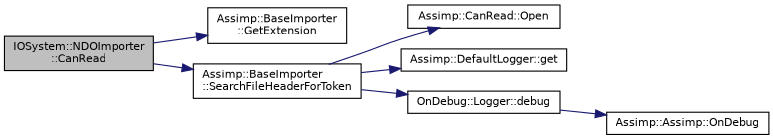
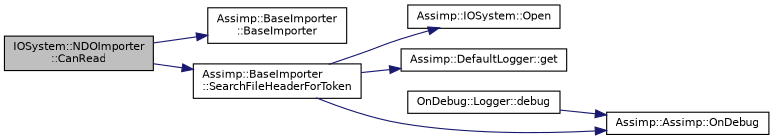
(484, 17) -> (484, 17)
(277, 26) -> (277, 26)
(379, 91) -> (453, 130)
